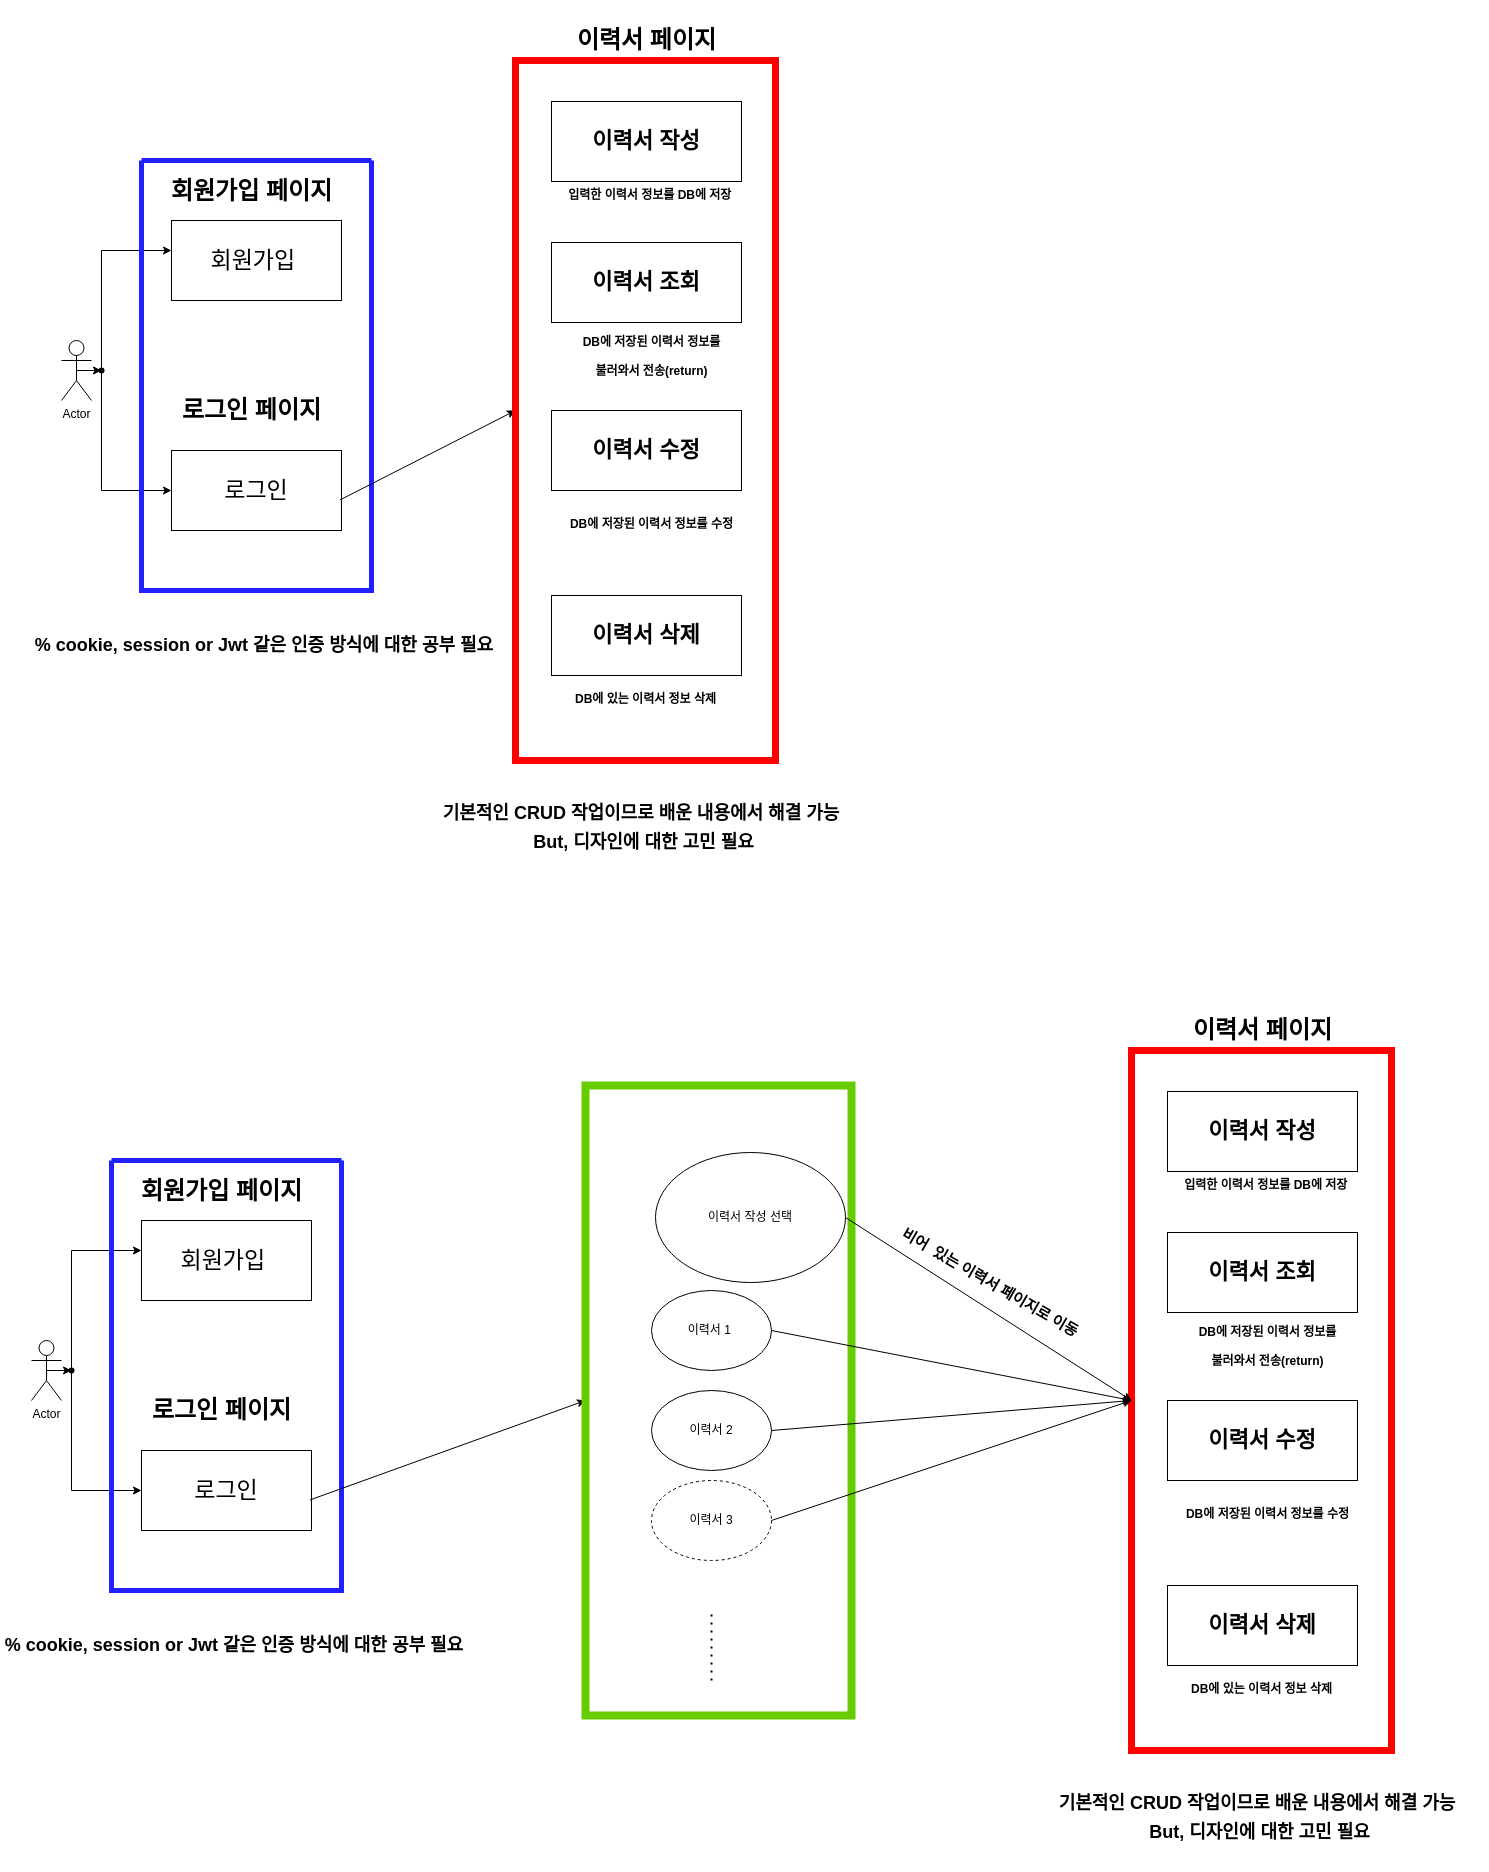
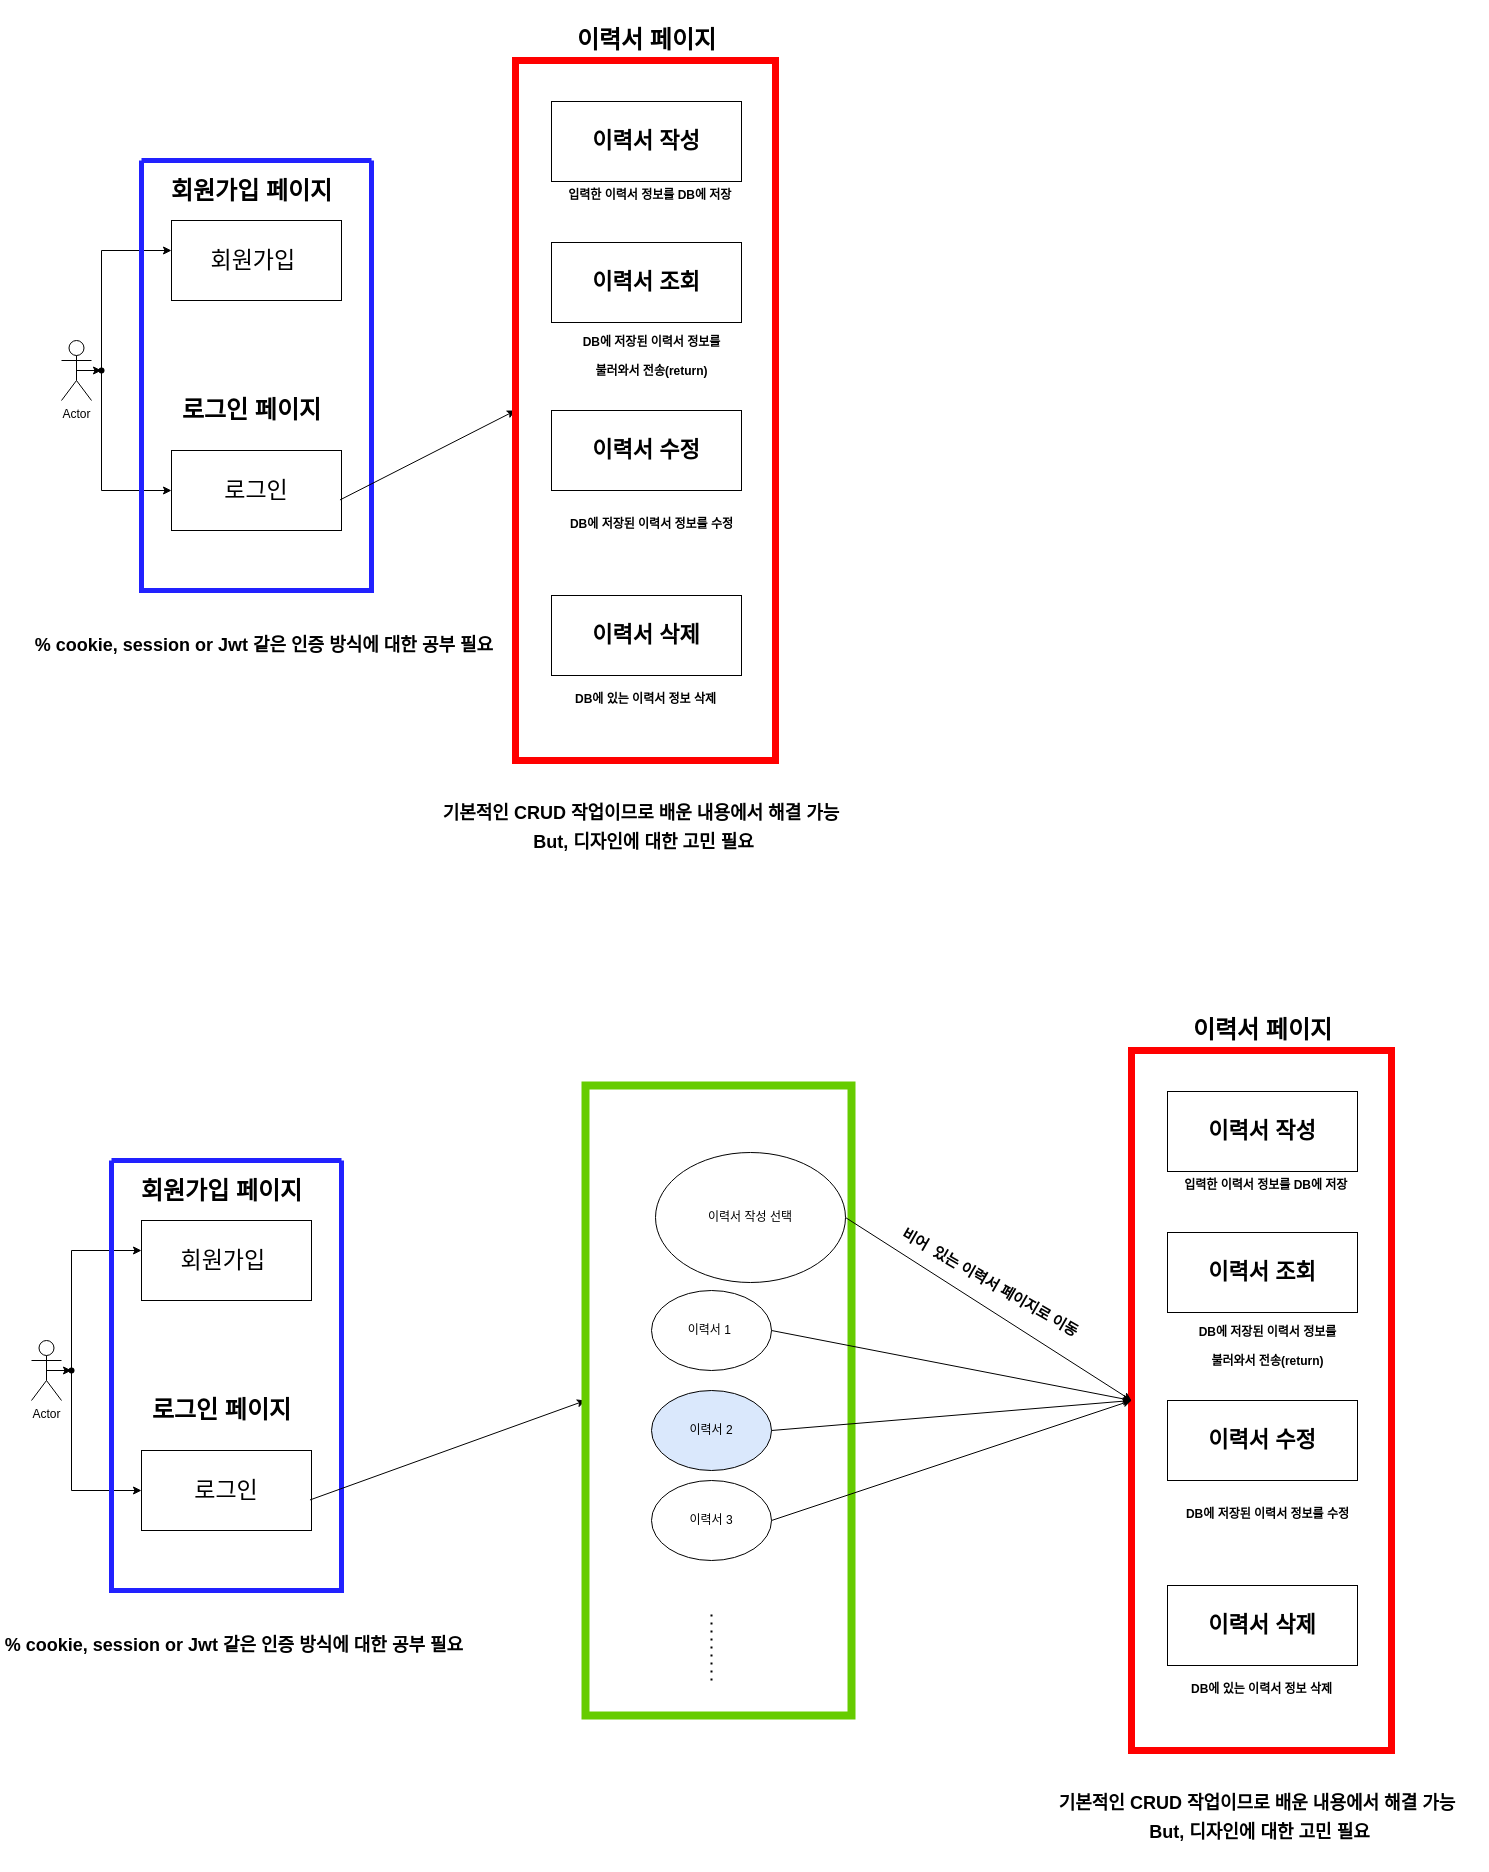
(712, 1431) -> (712, 1431)
(712, 1521) -> (712, 1521)
